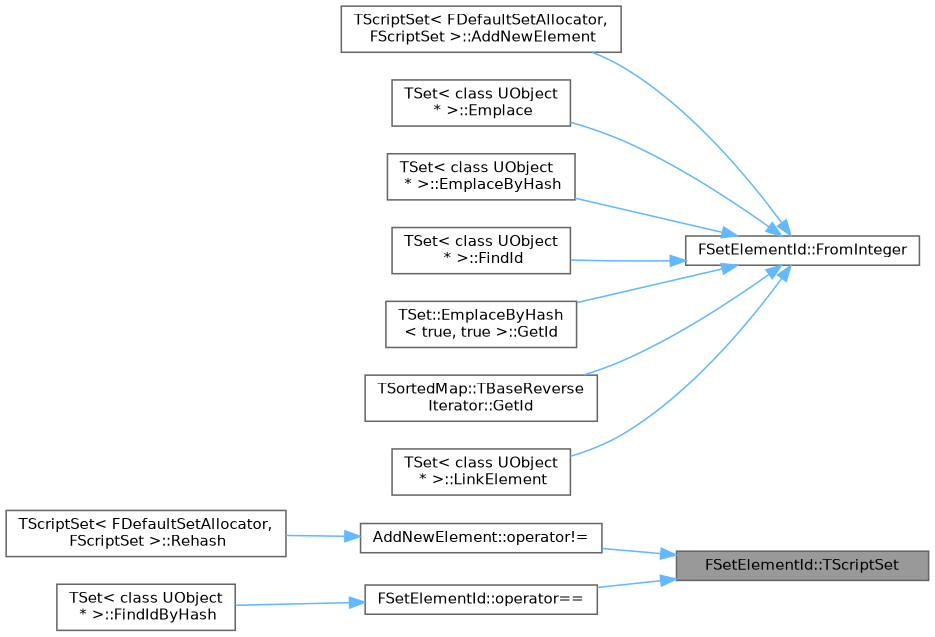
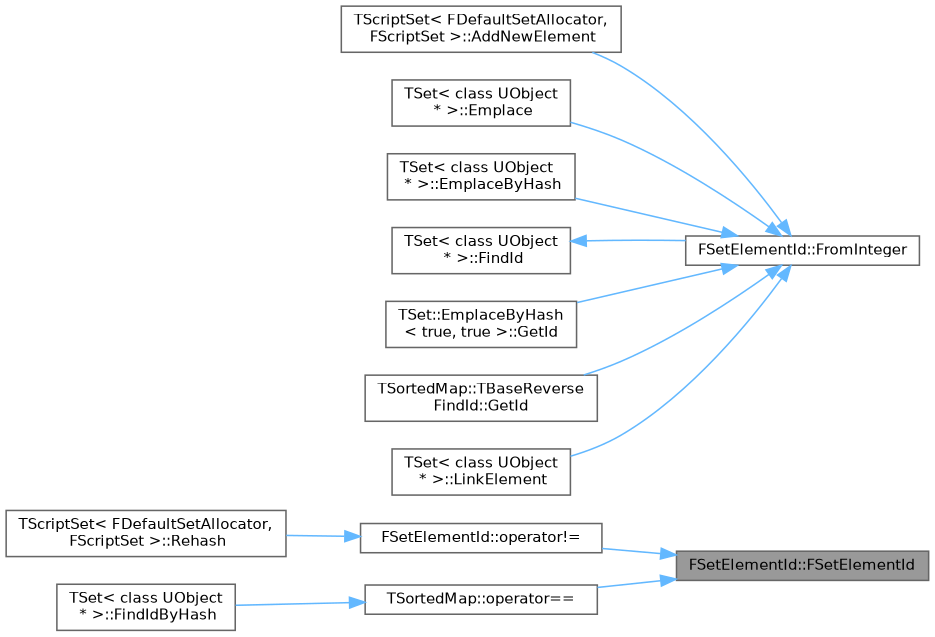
(620, 261) -> (636, 240)
(481, 398) -> (481, 398)
(481, 538) -> (481, 538)
(803, 566) -> (803, 566)
(481, 600) -> (481, 600)
